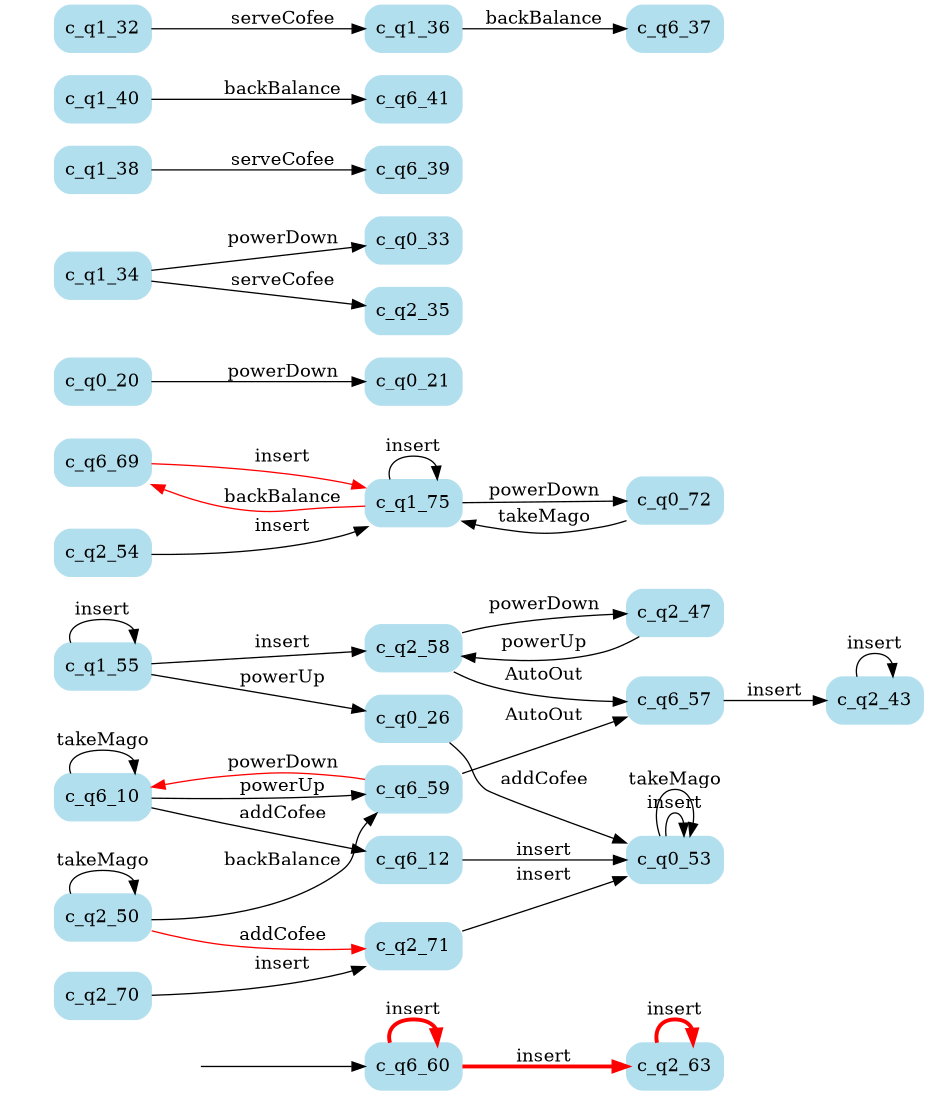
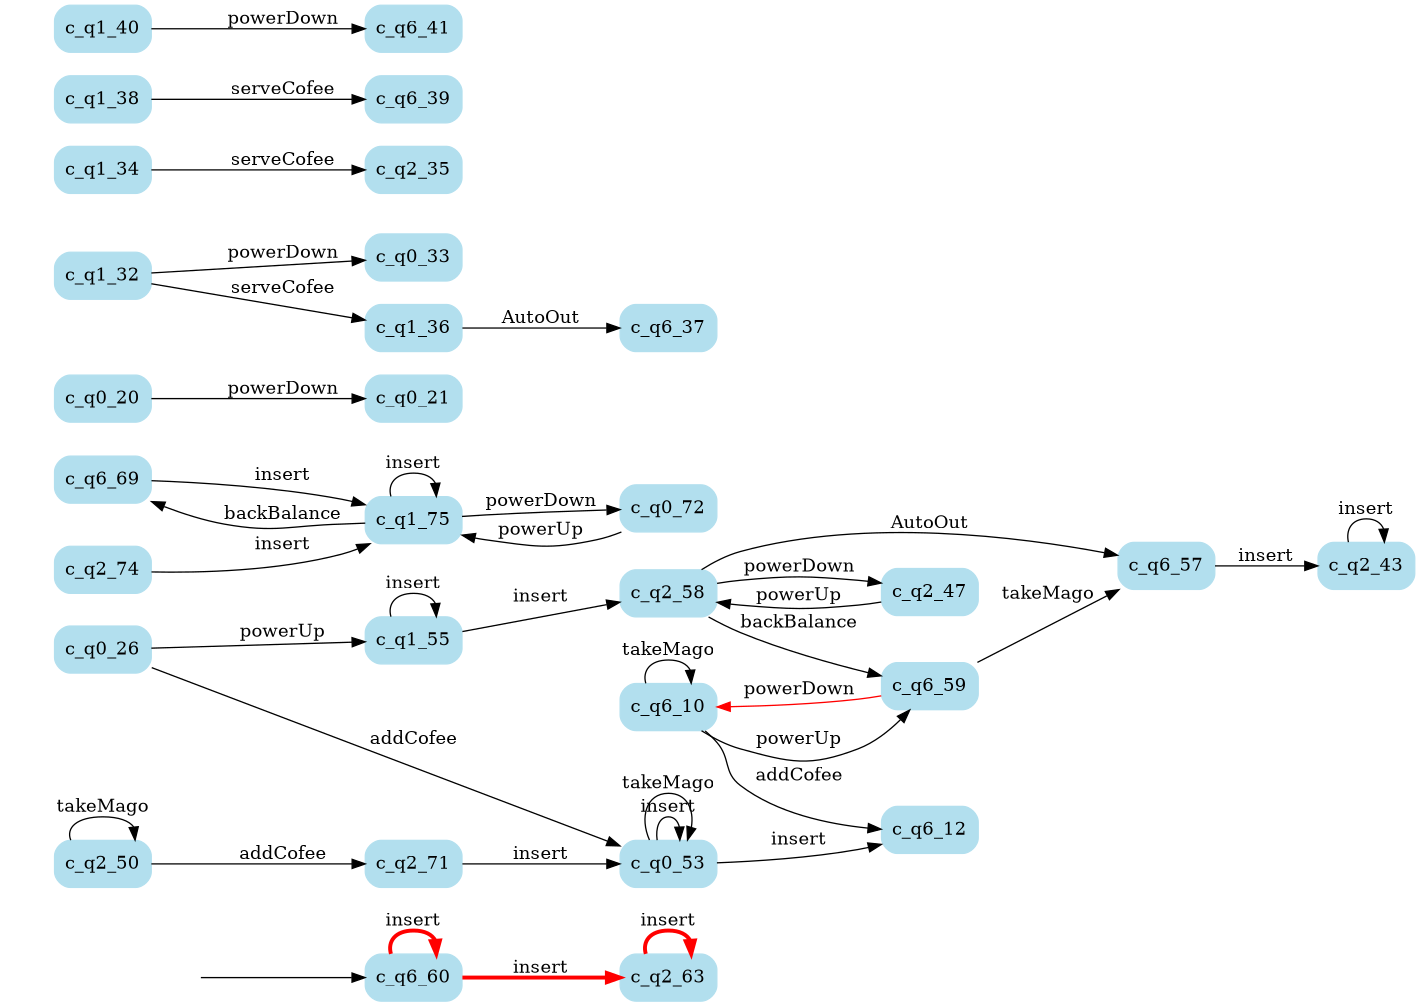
(544, 19) -> (541, 318)
(283, 90) -> (283, 19)
(252, 259) -> (252, 267)
(252, 470) -> (252, 487)
(263, 511) -> (263, 528)
(544, 517) -> (541, 530)
(103, 553) -> (103, 570)
(252, 692) -> (252, 645)
(544, 716) -> (1048, 594)
(538, 860) -> (793, 858)
(277, 902) -> (787, 650)
(251, 947) -> (252, 864)
(103, 996) -> none
